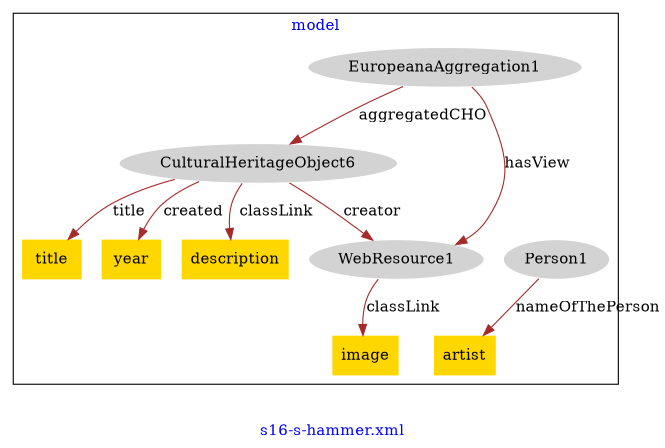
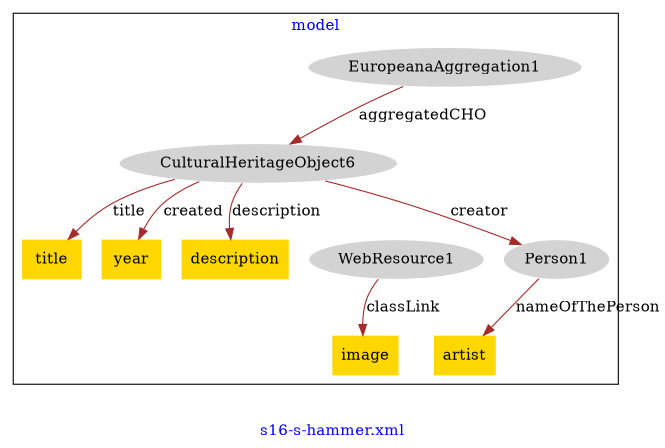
(505, 166) -> none
(327, 207) -> (419, 208)
(277, 211) -> (277, 211)
